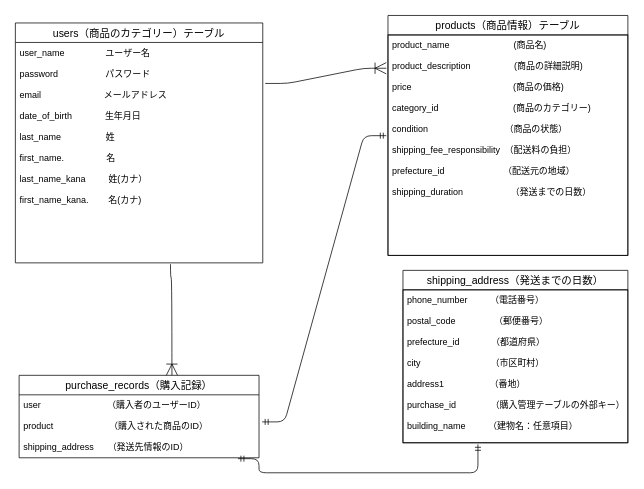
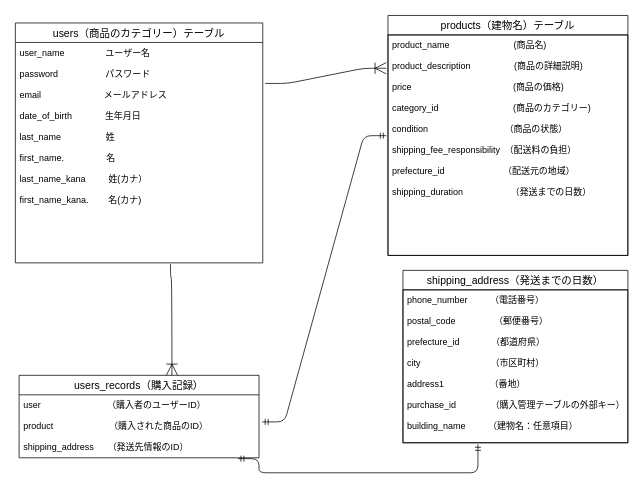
(508, 26) -> (508, 26)
(139, 386) -> (139, 386)
